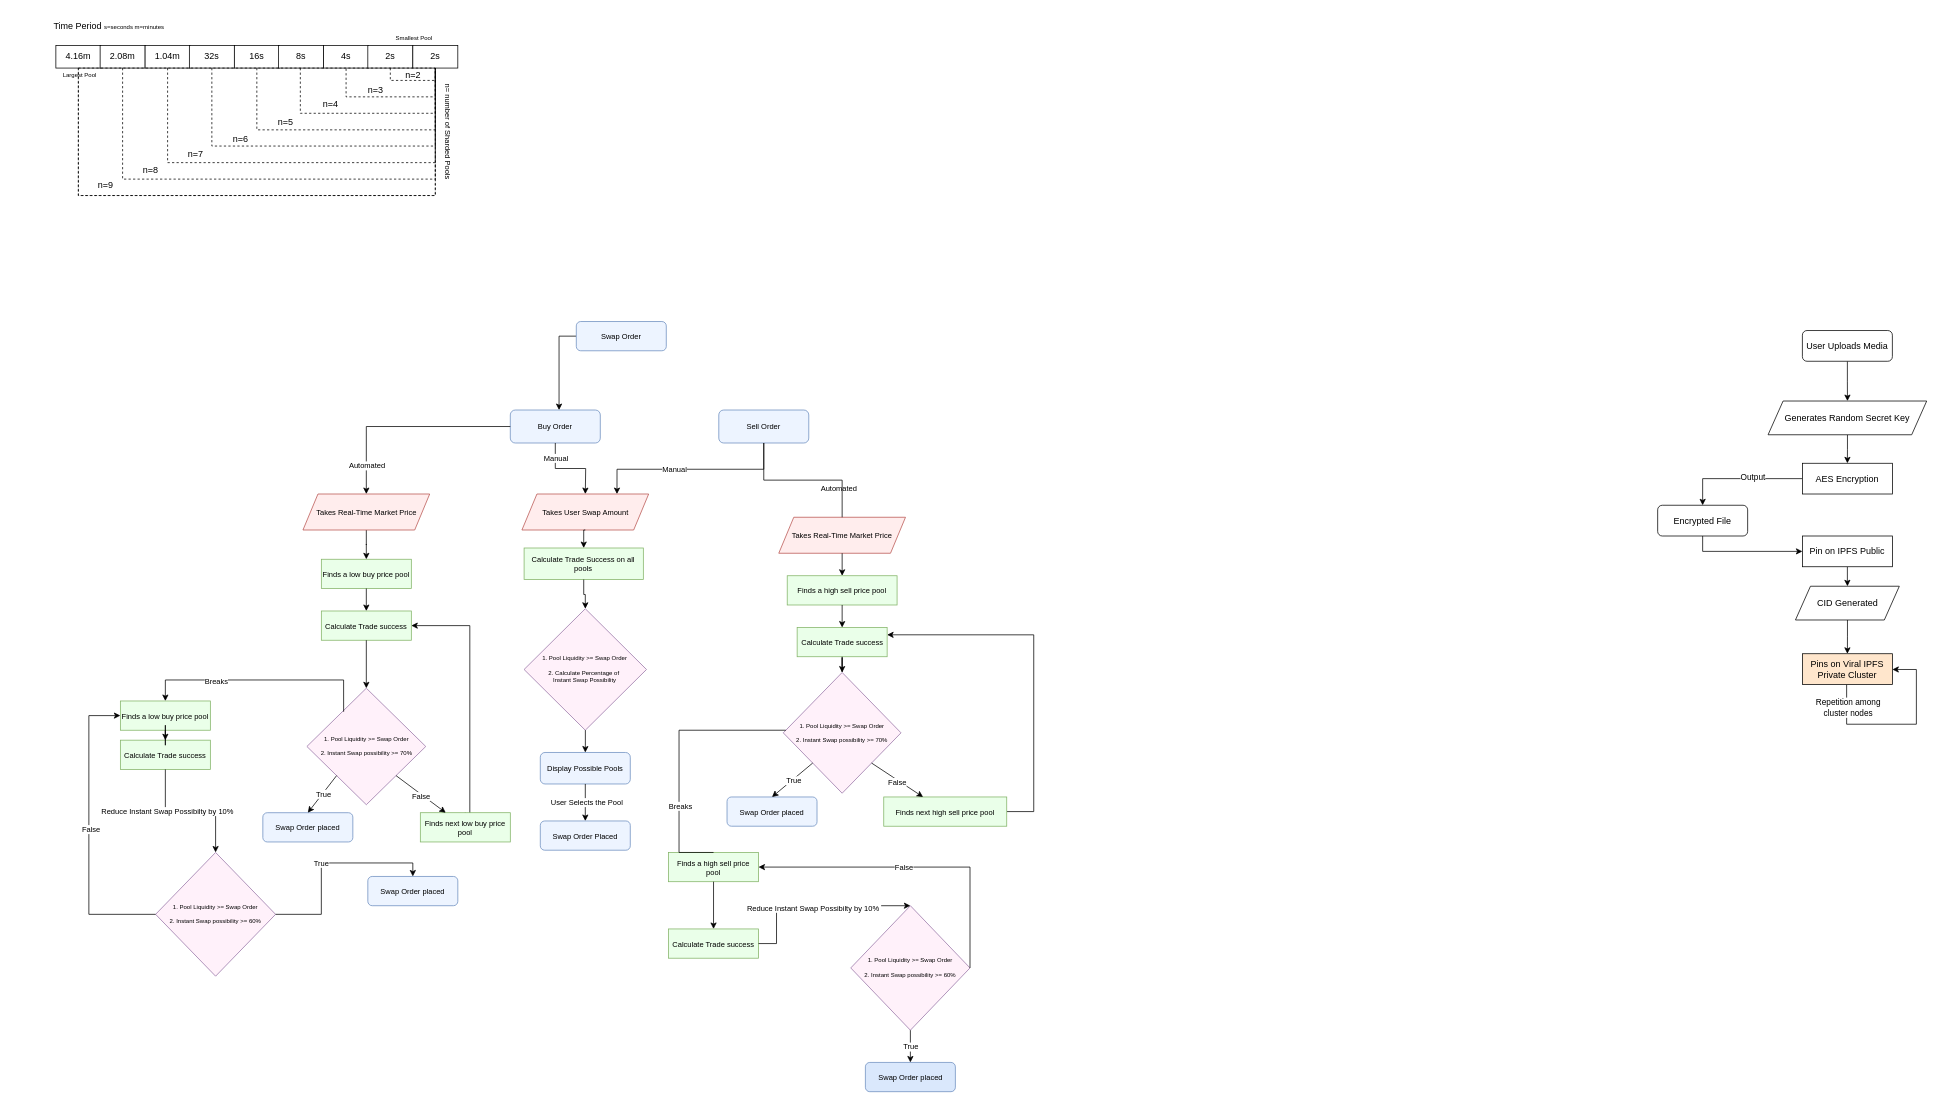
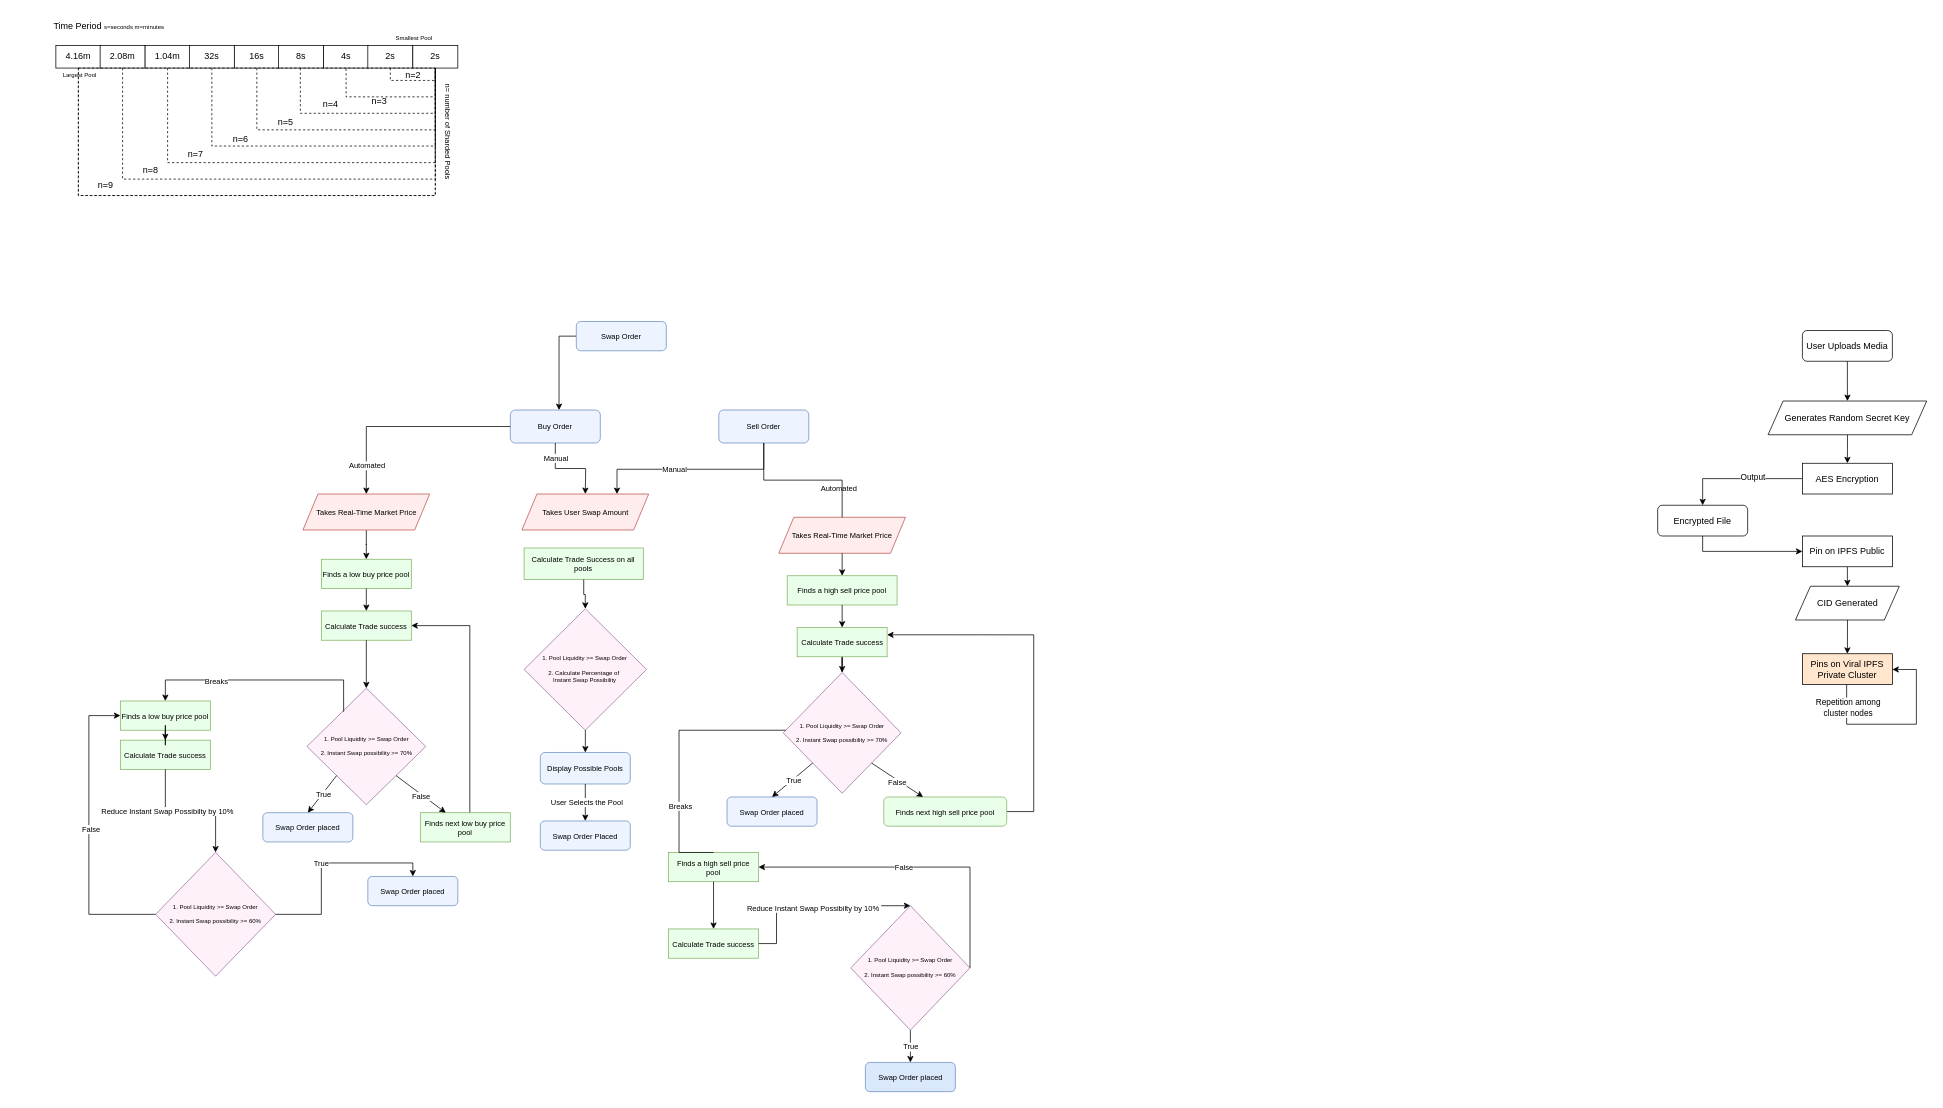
(375, 90) -> (379, 101)
(584, 536) -> none
(945, 812) -> (945, 812)
